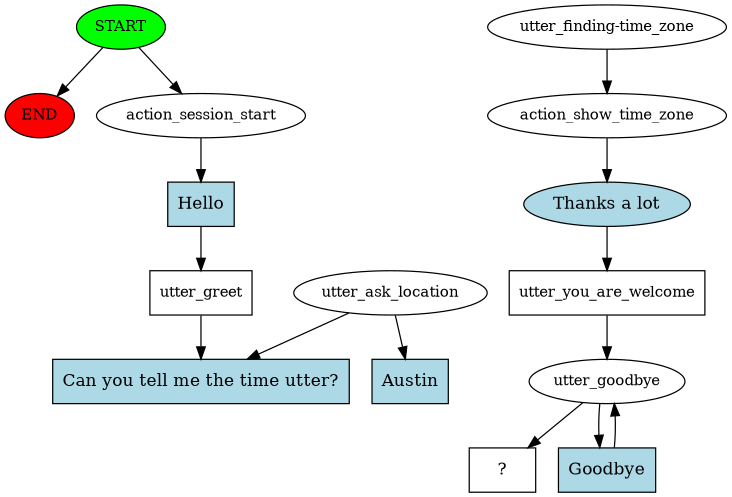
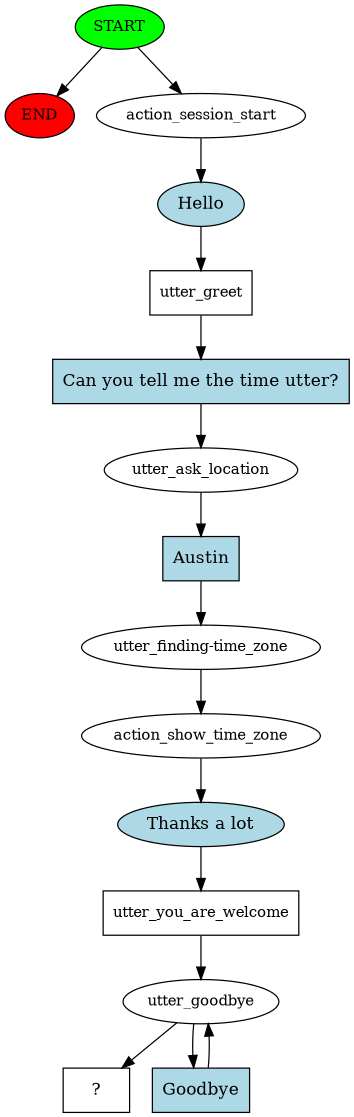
(201, 204) -> (201, 204)
(304, 334) -> (201, 420)
none -> (201, 597)
